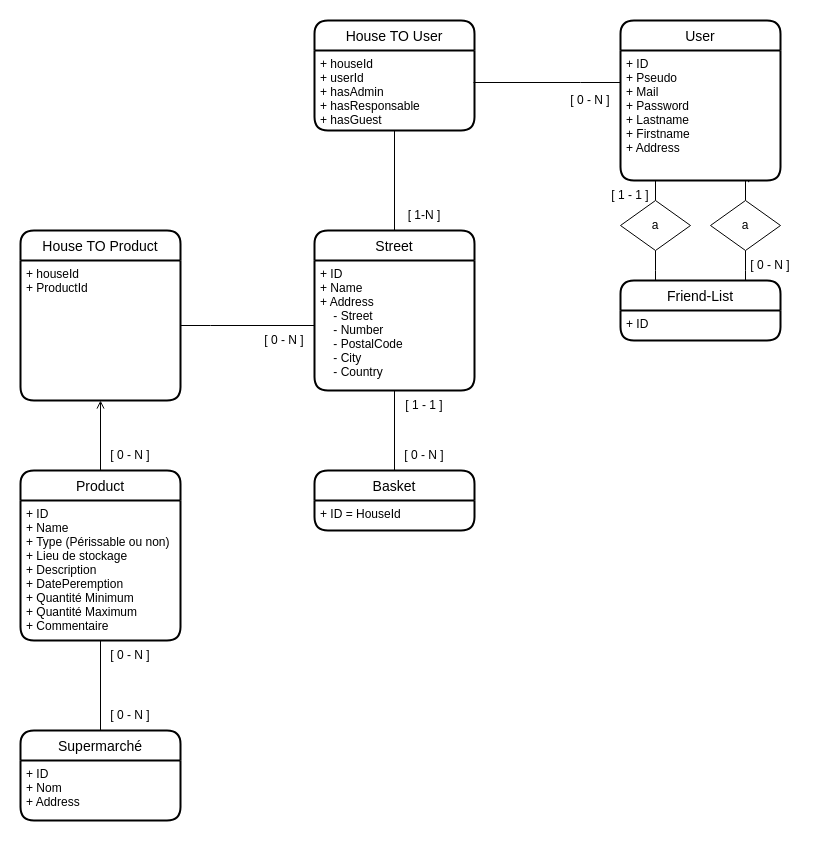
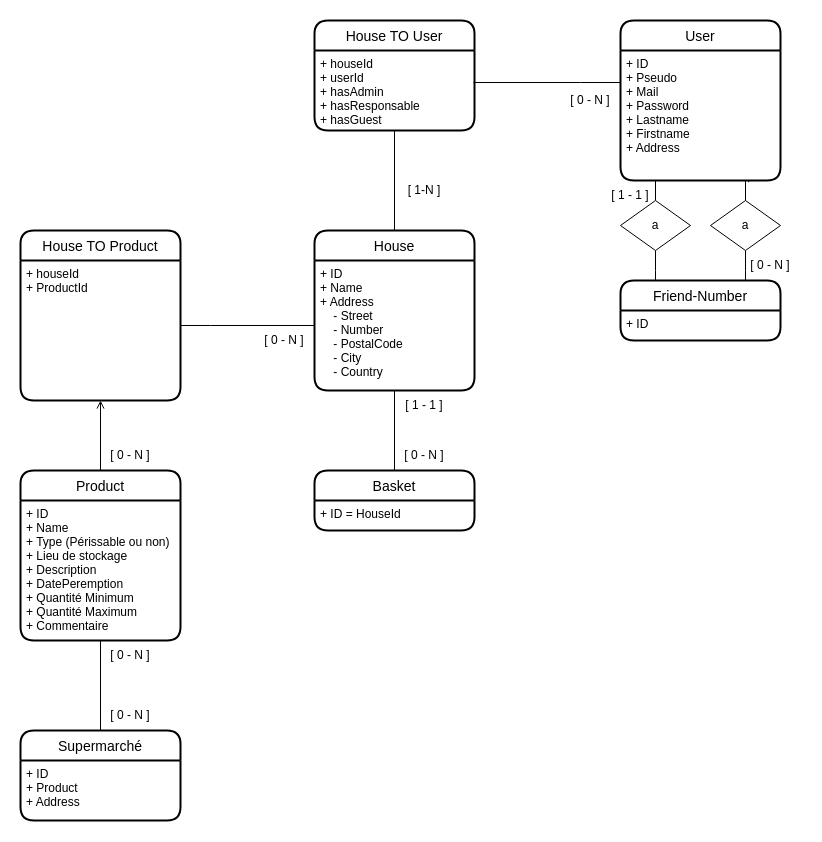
(425, 216) -> (425, 191)
(394, 246) -> (394, 246)
(700, 296) -> (700, 296)
(38, 774) -> (38, 774)
